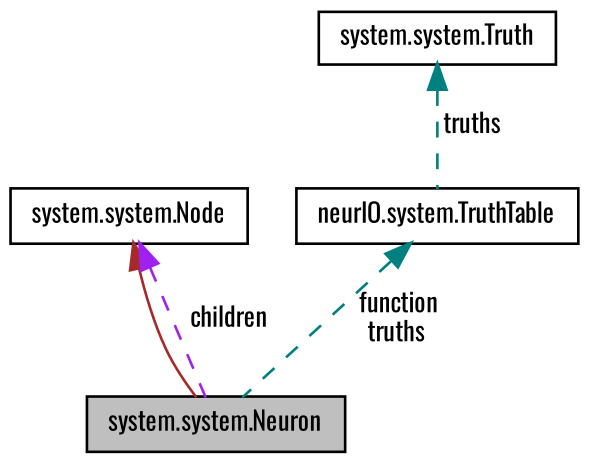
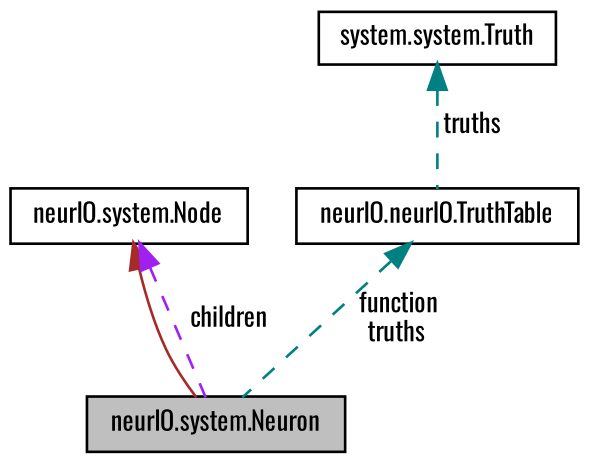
(129, 216) -> (129, 216)
(437, 216) -> (437, 216)
(216, 424) -> (216, 424)
